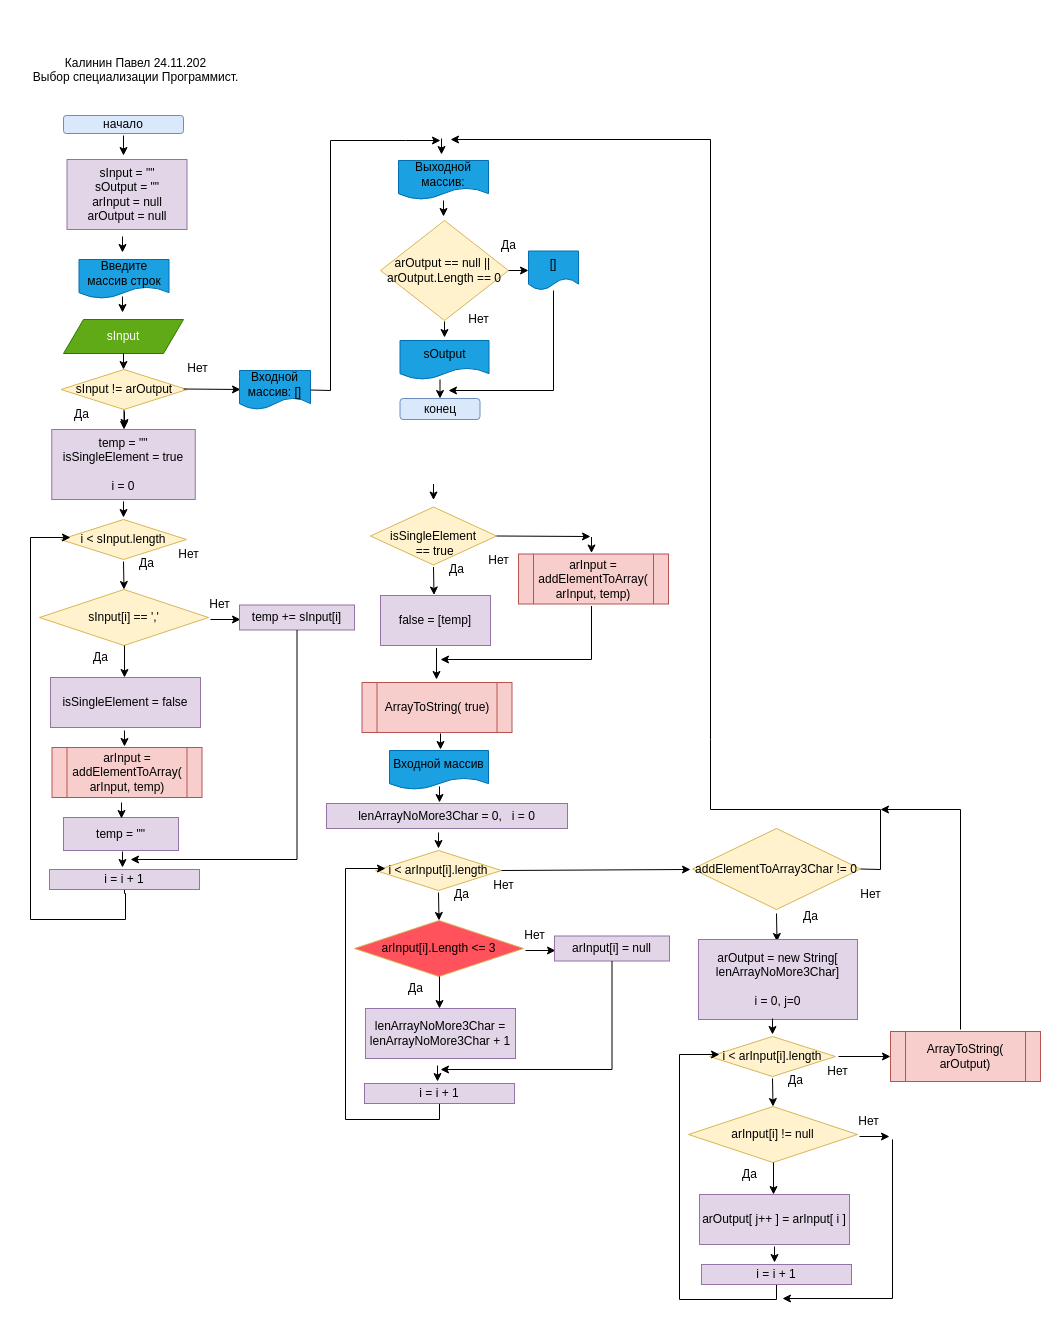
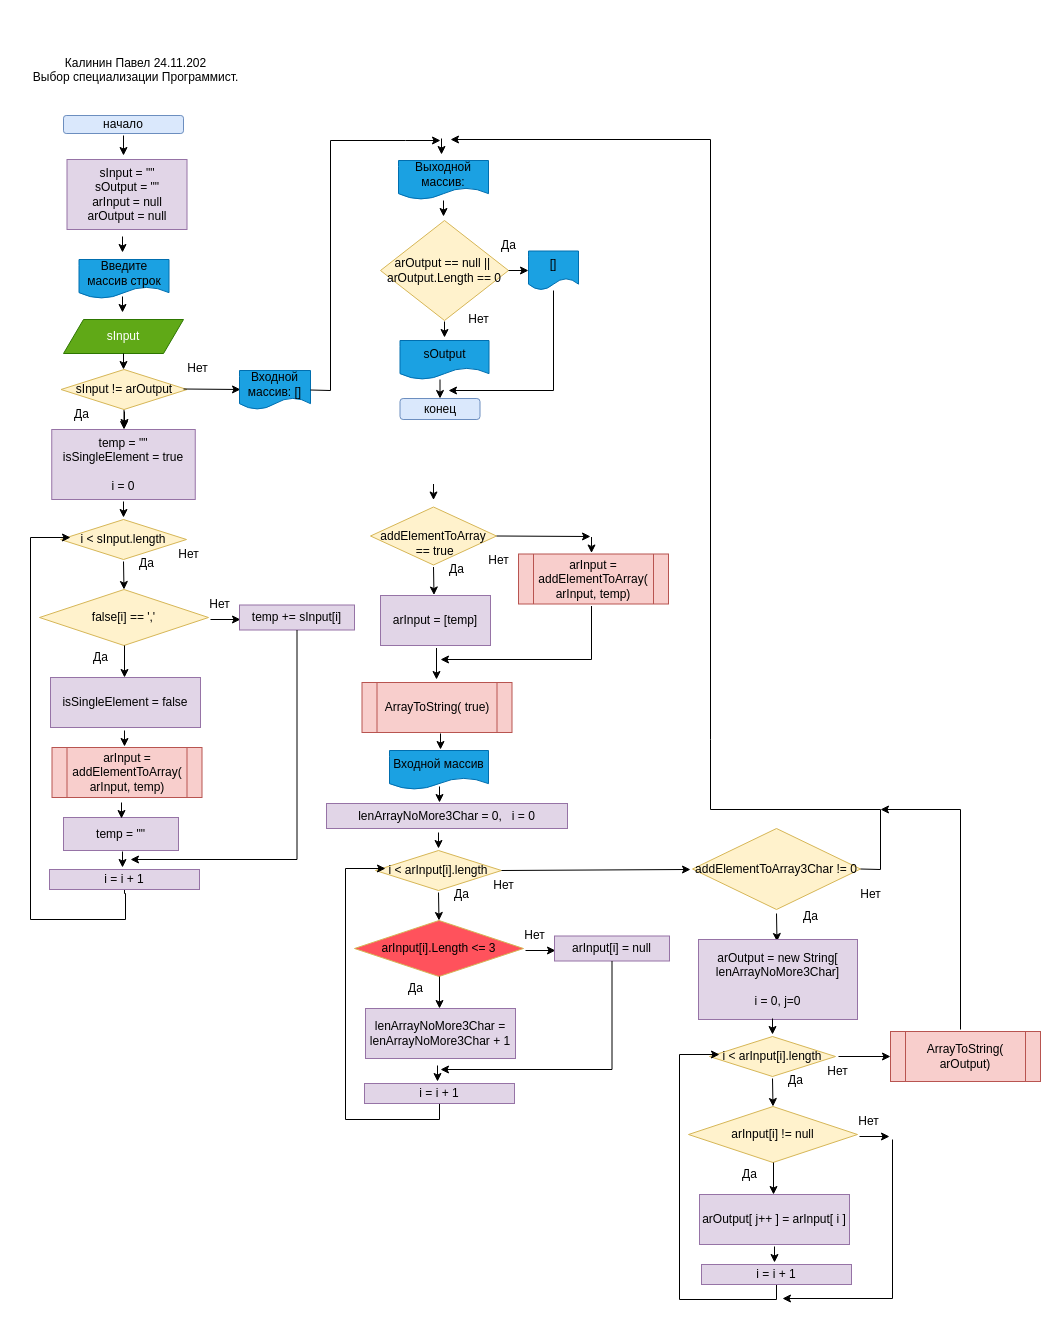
(434, 537) -> (434, 537)
(124, 618) -> (124, 618)
(436, 621) -> (436, 621)
